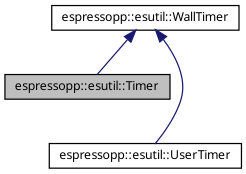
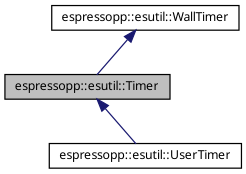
(182, 93) -> (121, 126)
